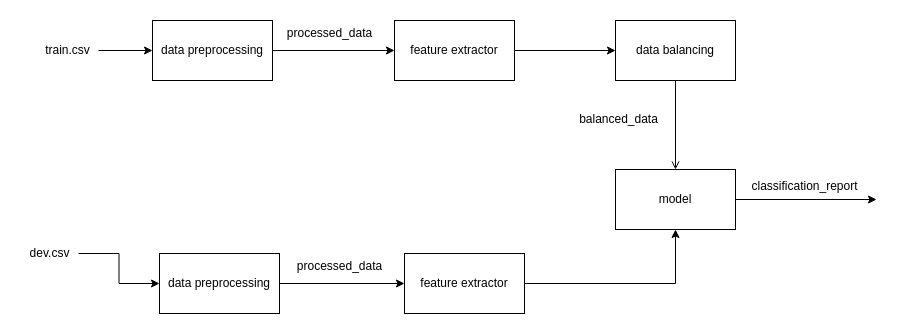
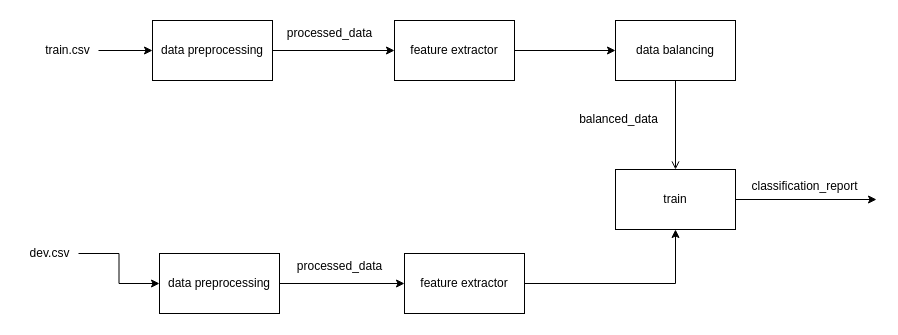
(676, 200) -> (676, 200)
